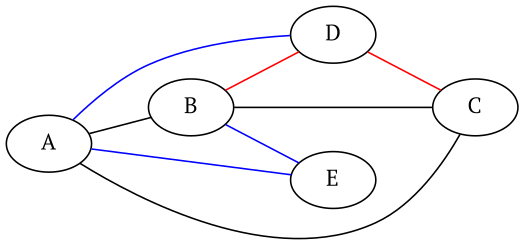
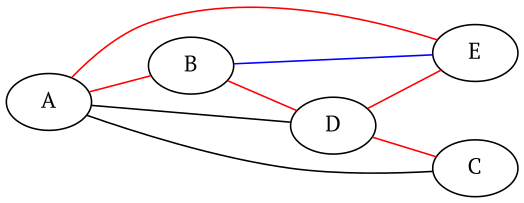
(172, 56) -> (191, 114)
none -> (404, 89)
(333, 107) -> none
(120, 126) -> (120, 84)
(191, 162) -> (247, 8)
